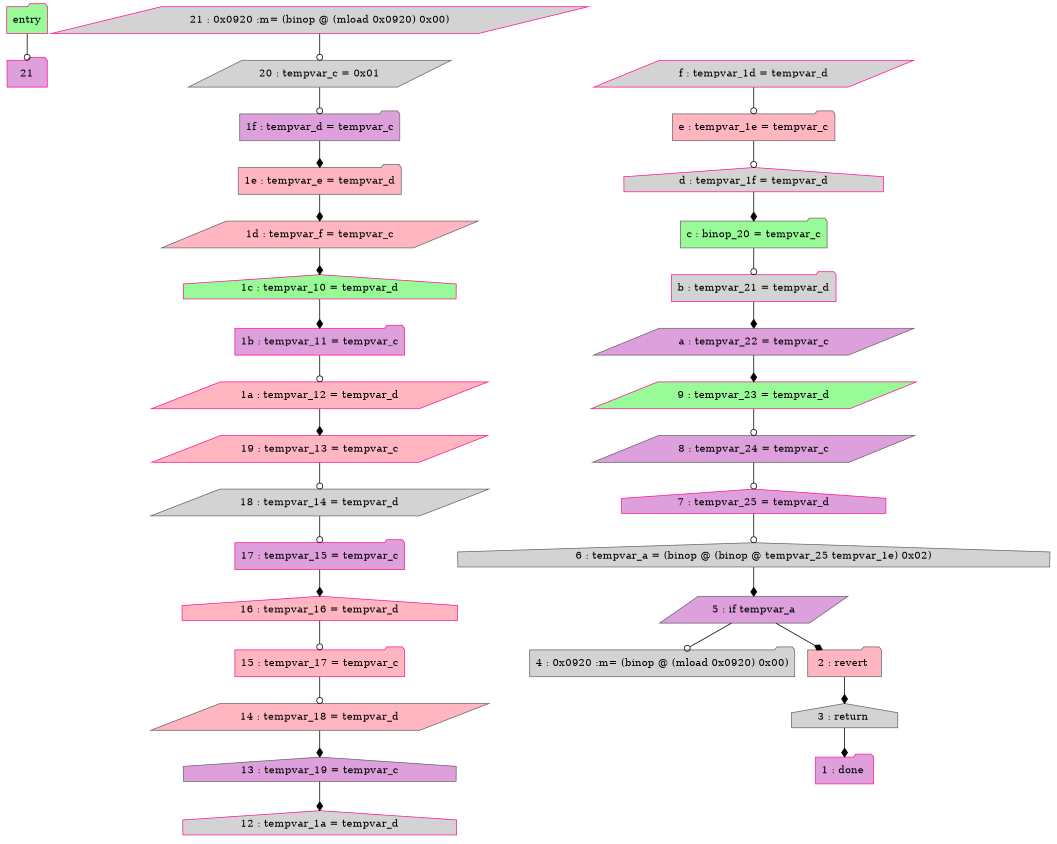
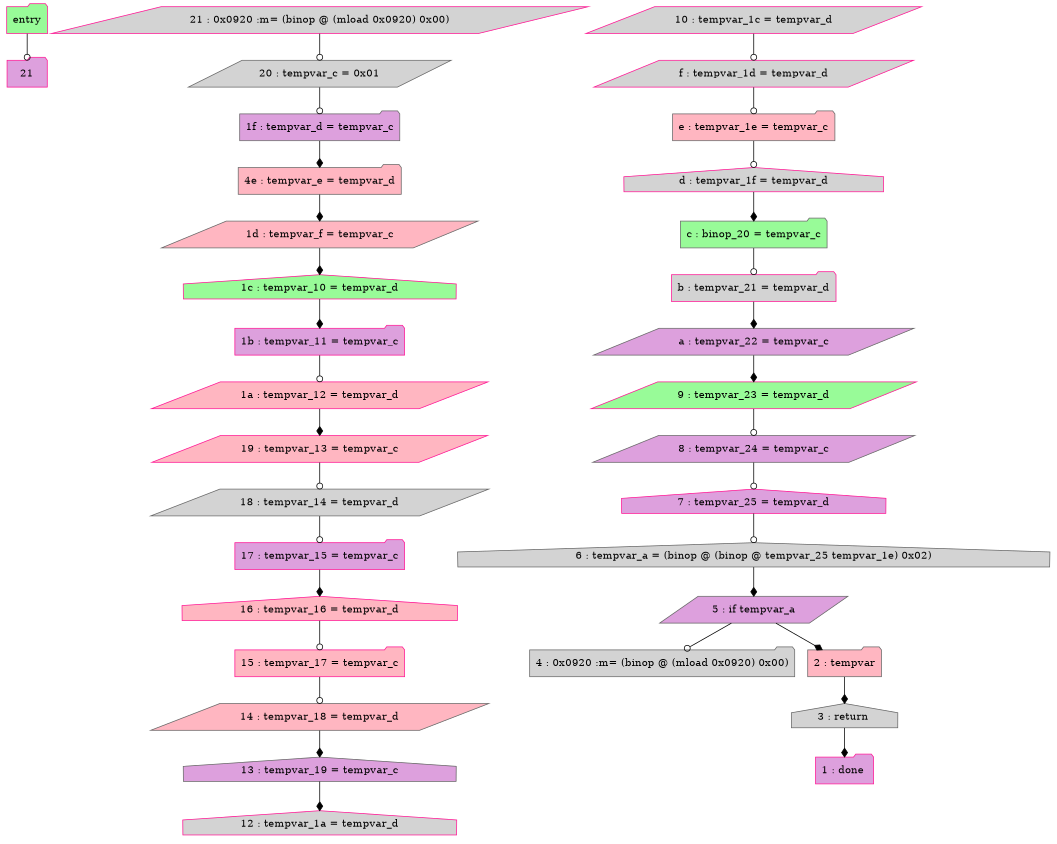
none -> (754, 20)
(320, 181) -> (320, 181)
(845, 663) -> (845, 663)
